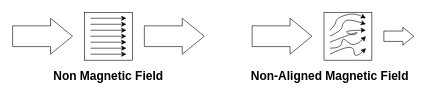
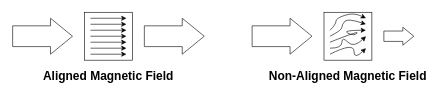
(108, 75) -> (108, 75)
(330, 75) -> (348, 75)
